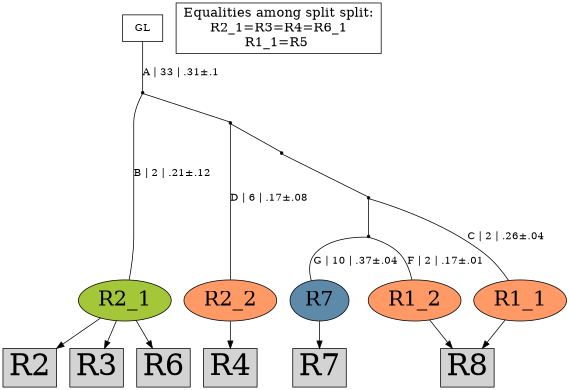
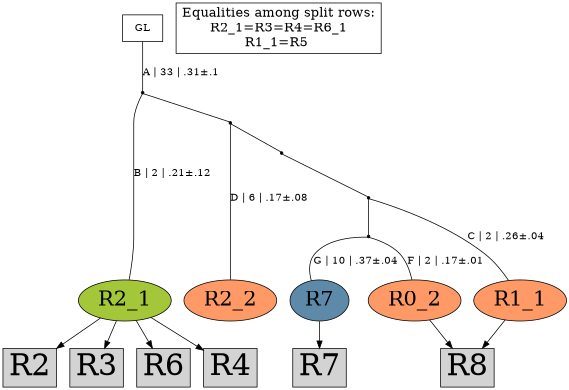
(279, 28) -> (279, 28)
(415, 300) -> (415, 300)
(230, 331) -> (174, 332)
